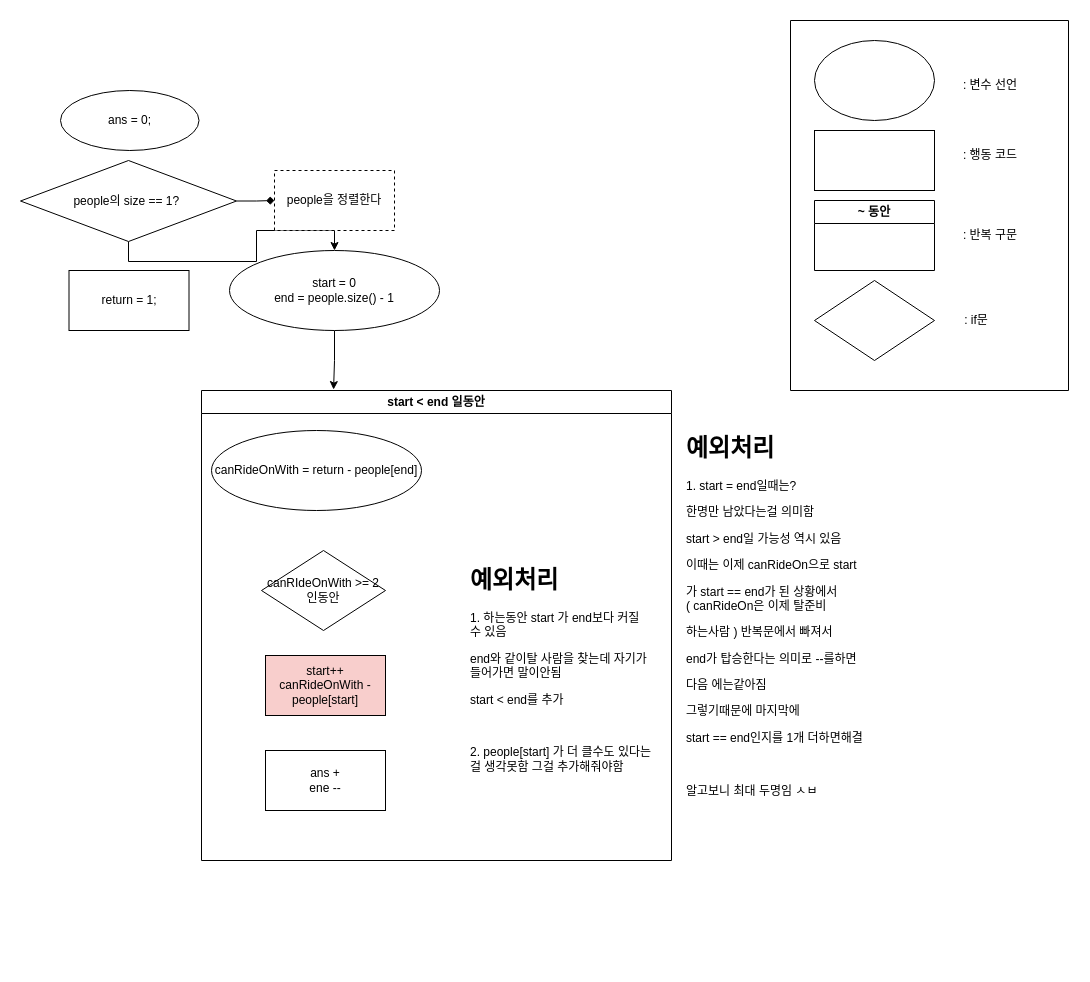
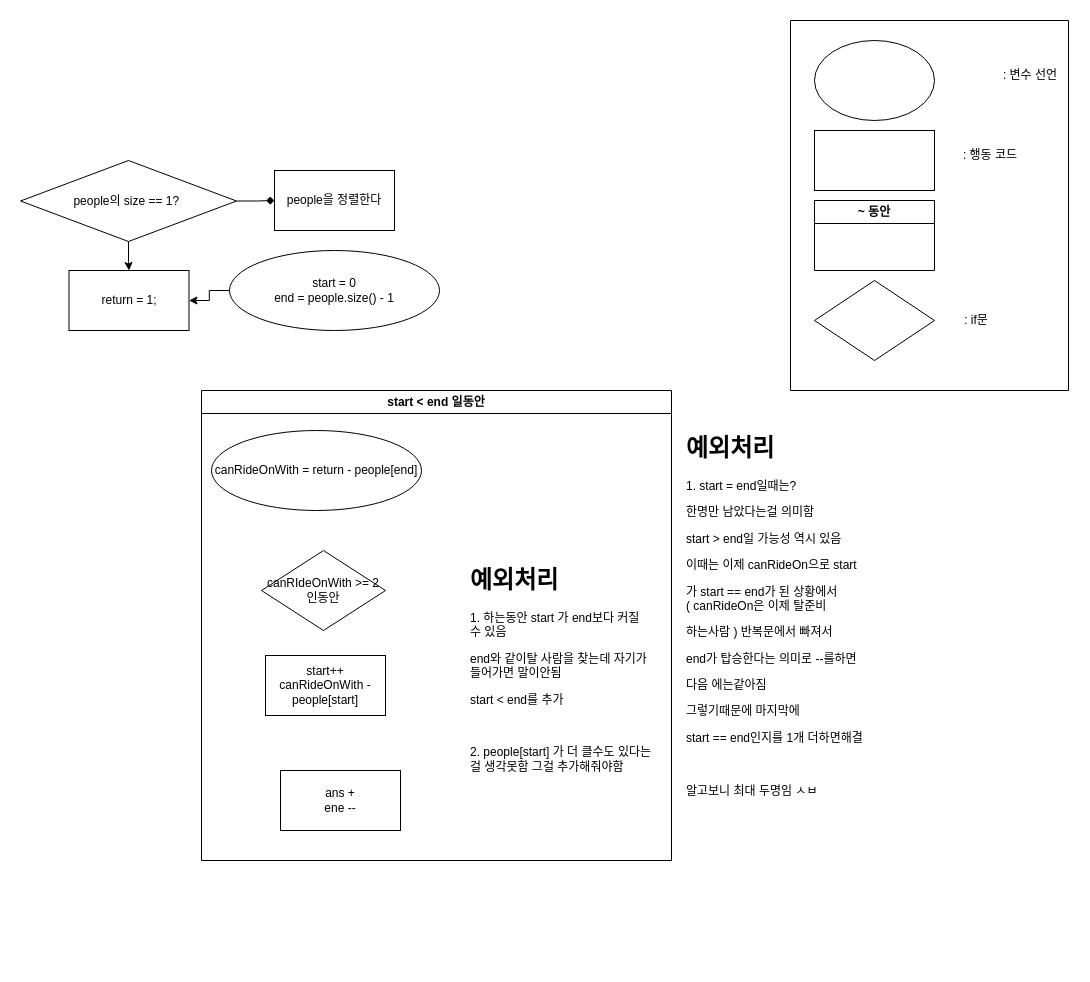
(991, 86) -> (1031, 76)
(130, 121) -> none
(335, 201) -> (335, 201)
(991, 236) -> none
(253, 262) -> (129, 262)
(335, 357) -> (209, 292)
(326, 686) -> (326, 686)
(326, 781) -> (341, 801)
